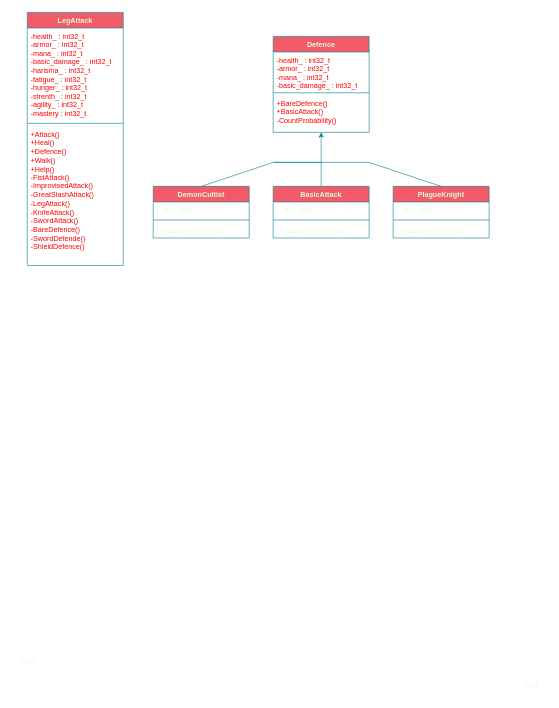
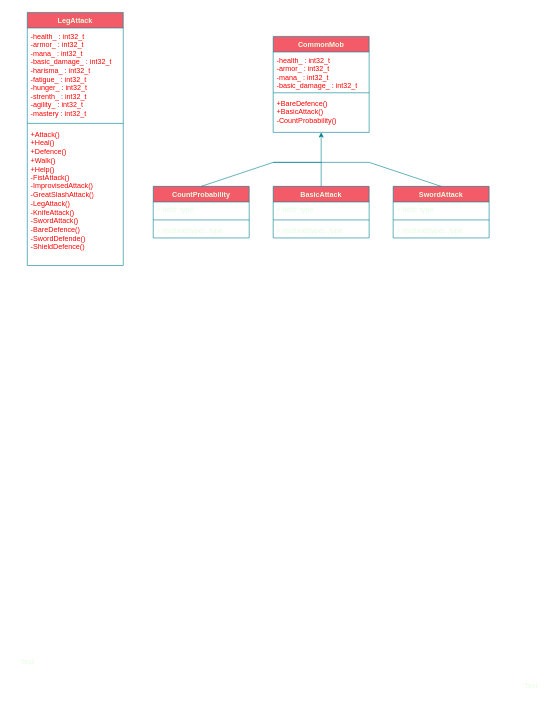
(321, 45) -> (321, 45)
(201, 195) -> (201, 195)
(441, 195) -> (441, 195)
